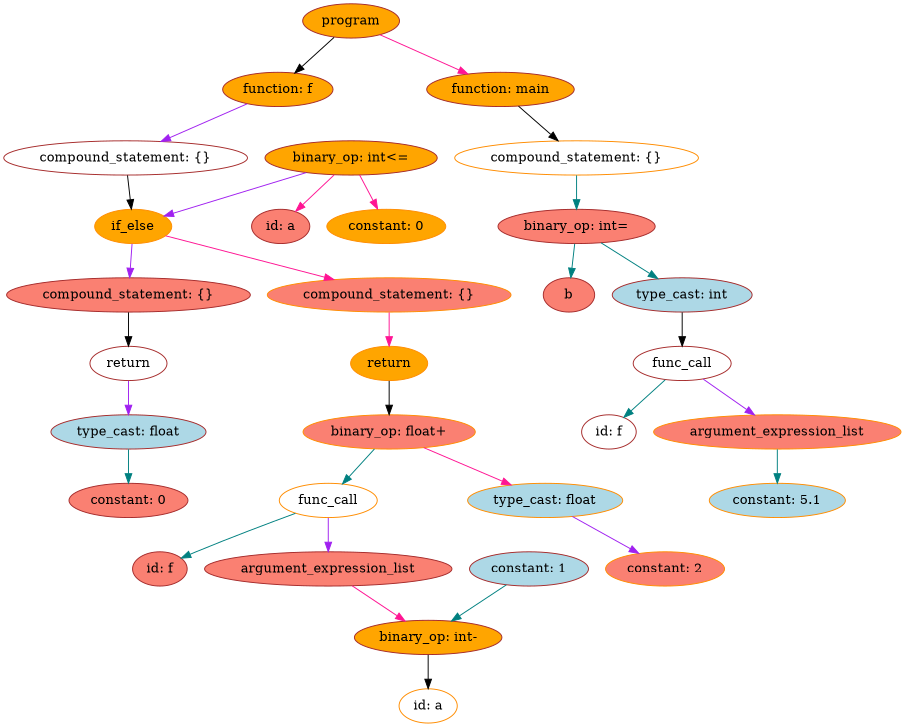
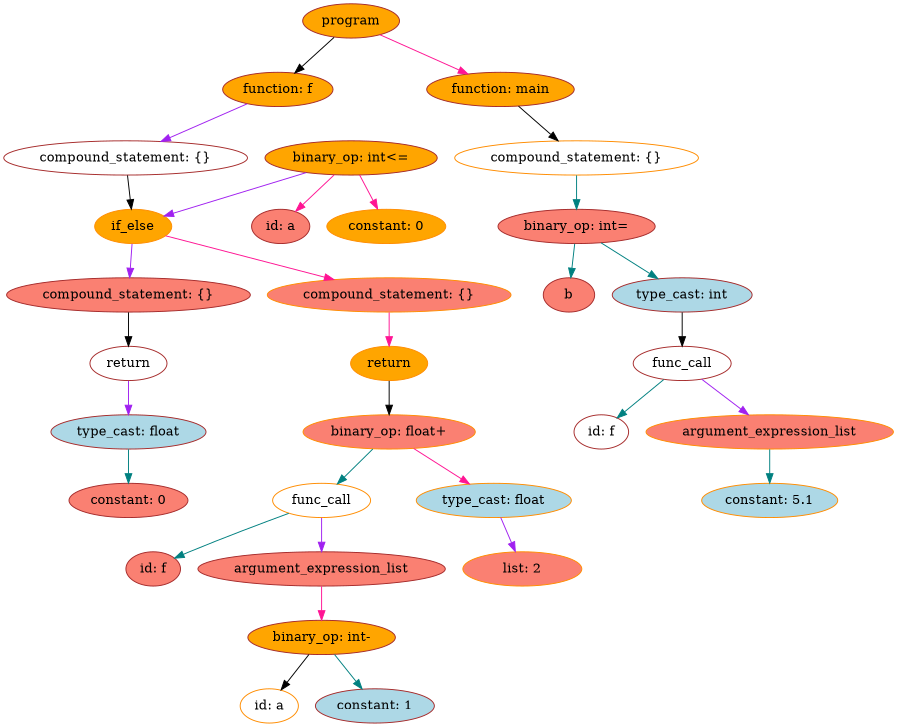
(665, 569) -> (522, 569)
(483, 600) -> (345, 668)
